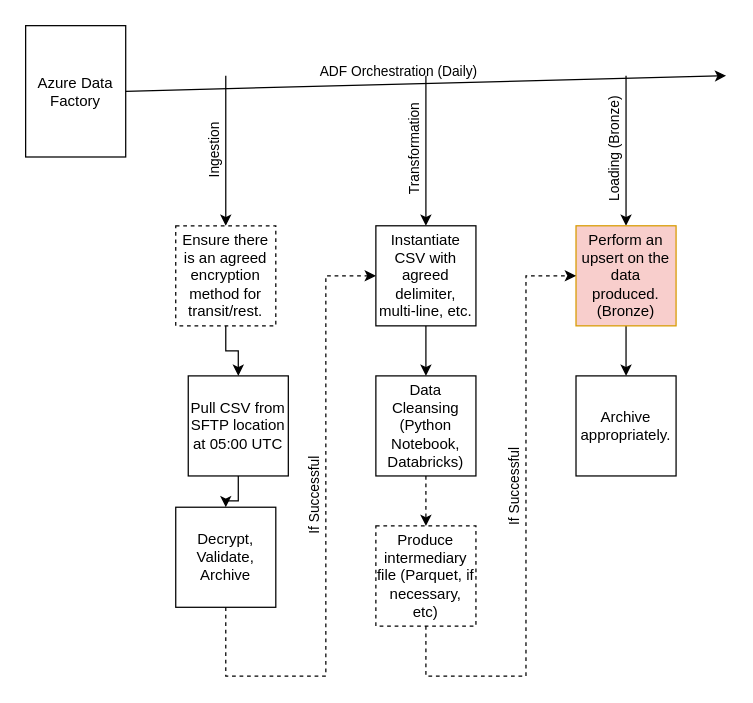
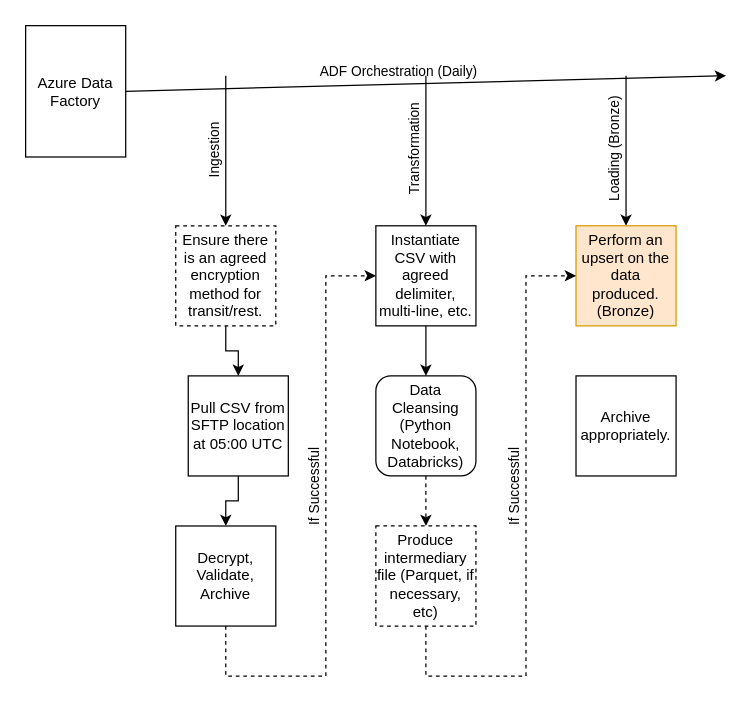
(626, 276) -> (626, 276)
(626, 347) -> none
(426, 426) -> (426, 426)
(226, 557) -> (226, 576)
